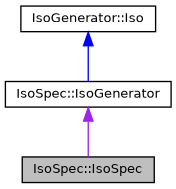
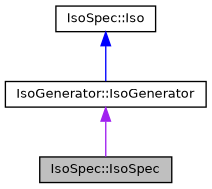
(88, 19) -> (106, 19)
(88, 94) -> (106, 94)
